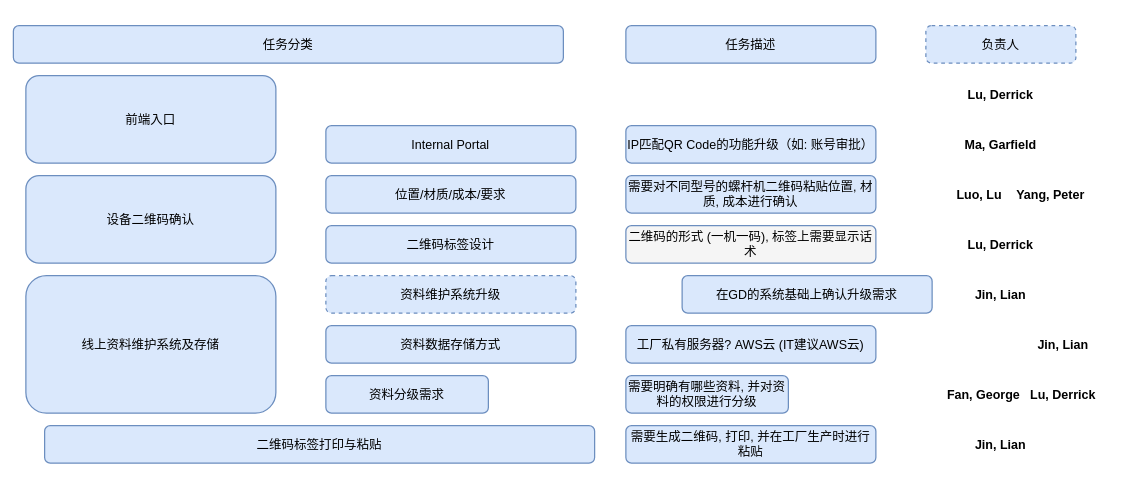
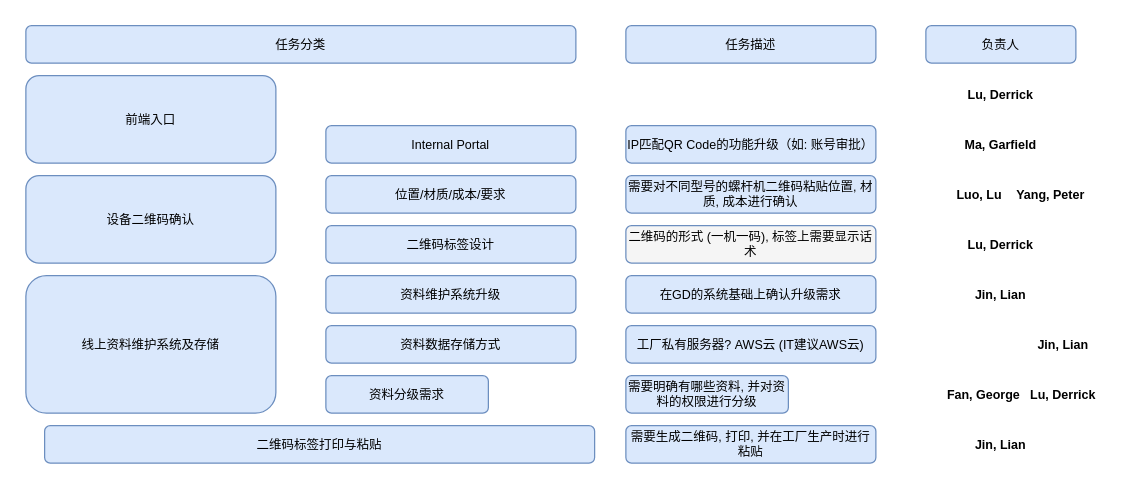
(288, 44) -> (301, 44)
(1001, 44) -> (1001, 44)
(451, 294) -> (451, 294)
(807, 294) -> (751, 294)
